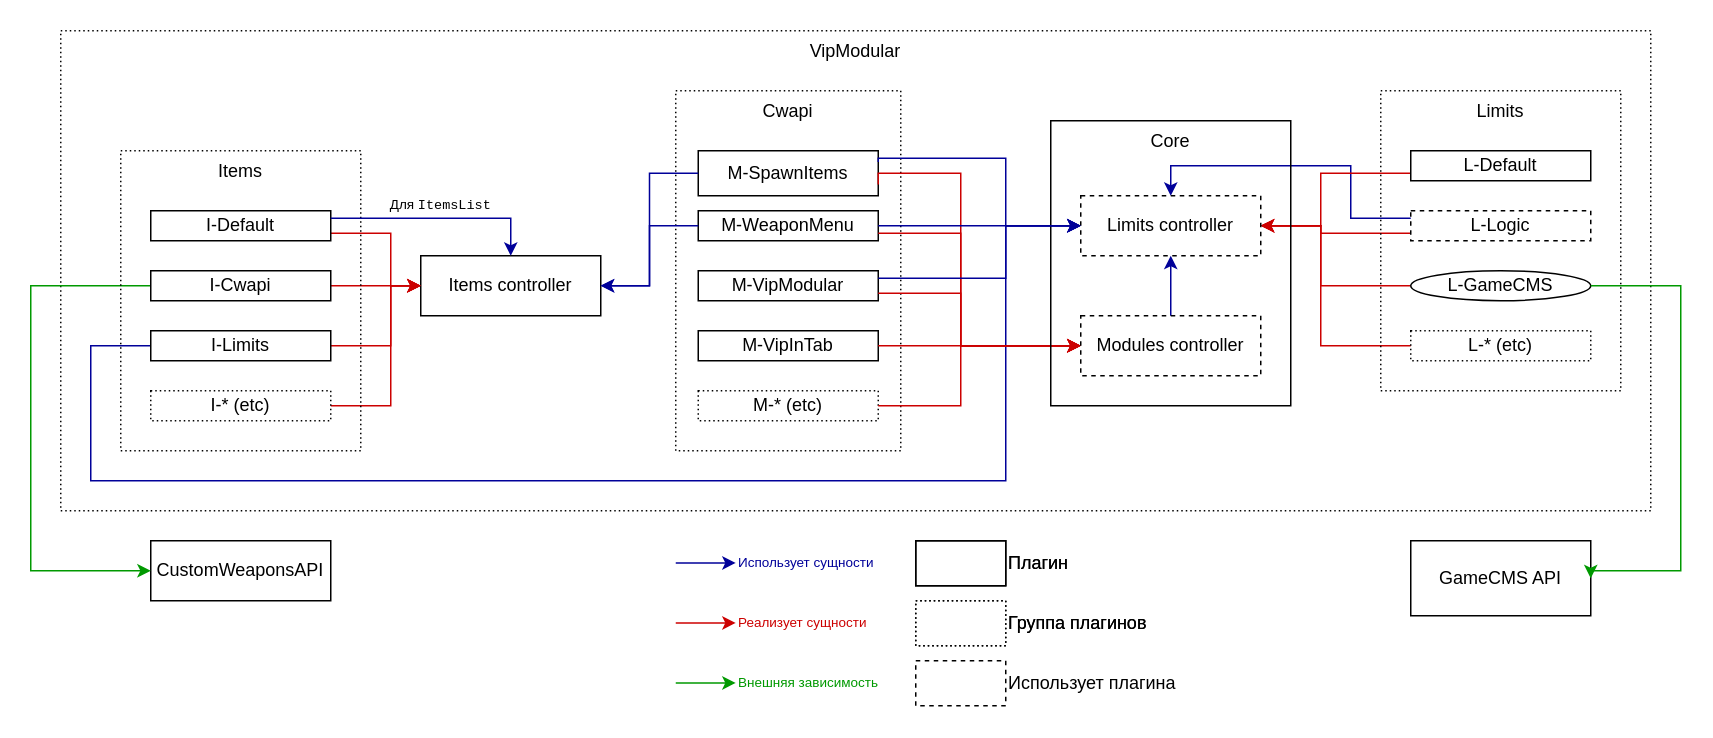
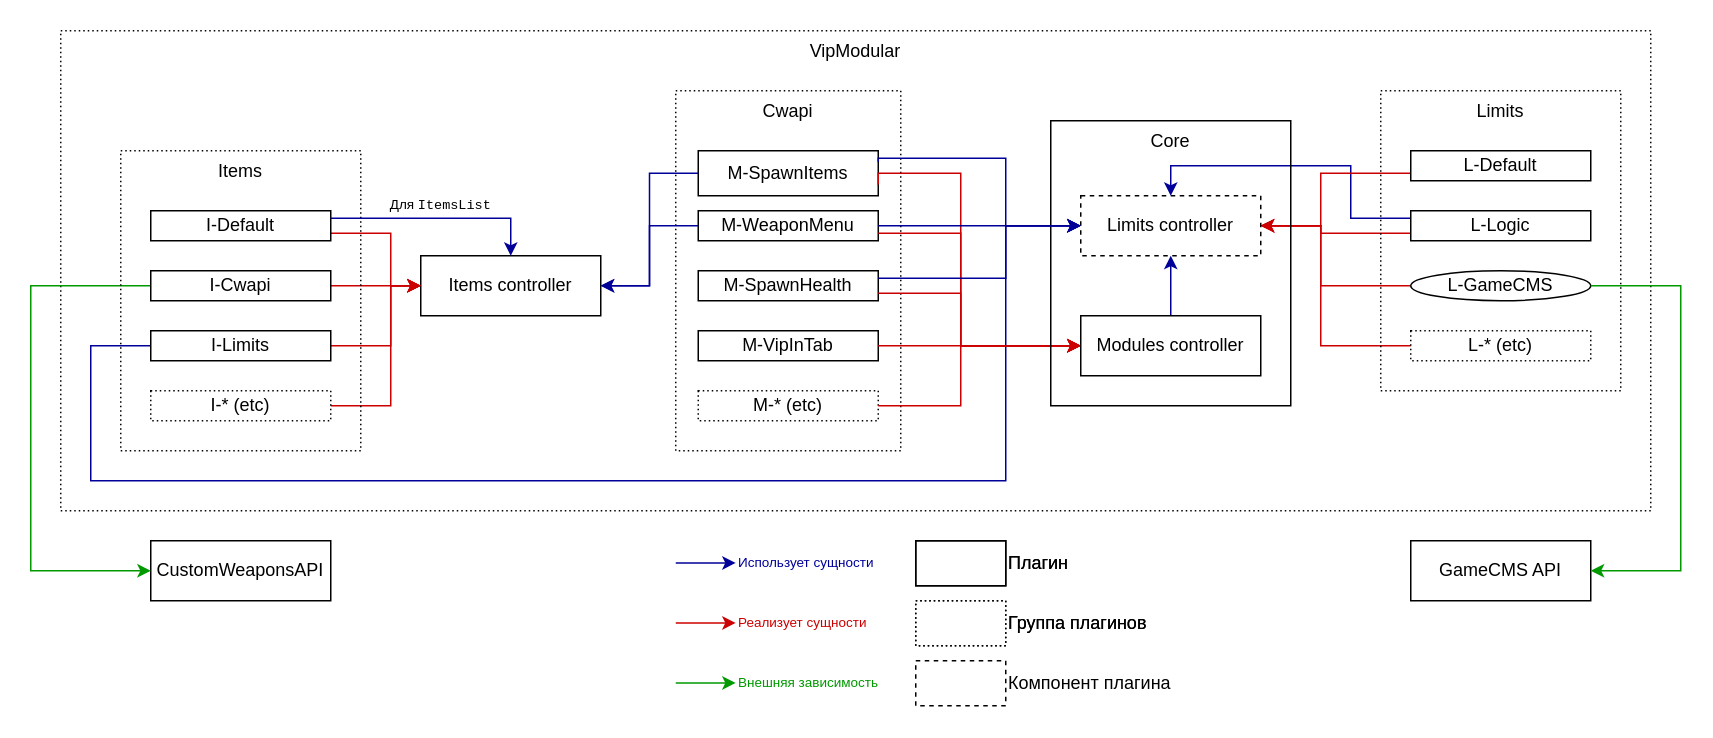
(1501, 226) -> (1501, 226)
(788, 286) -> (788, 286)
(1171, 346) -> (1171, 346)
(1501, 578) -> (1501, 571)
(1097, 683) -> (1092, 683)
